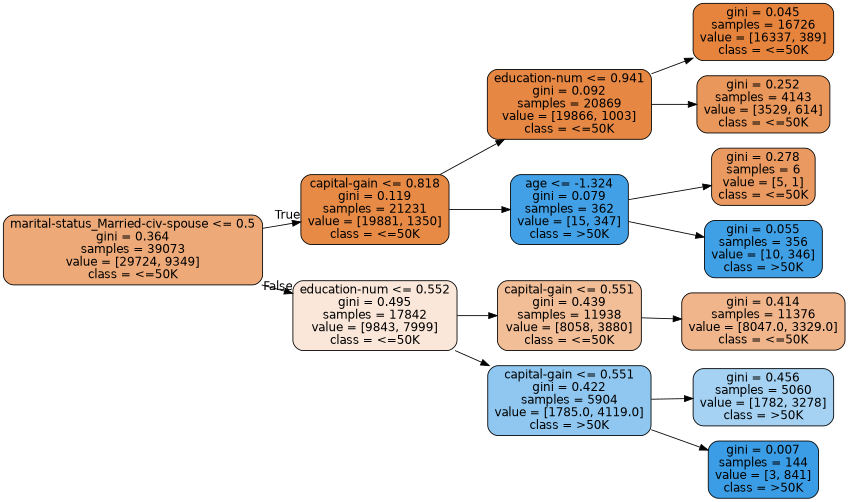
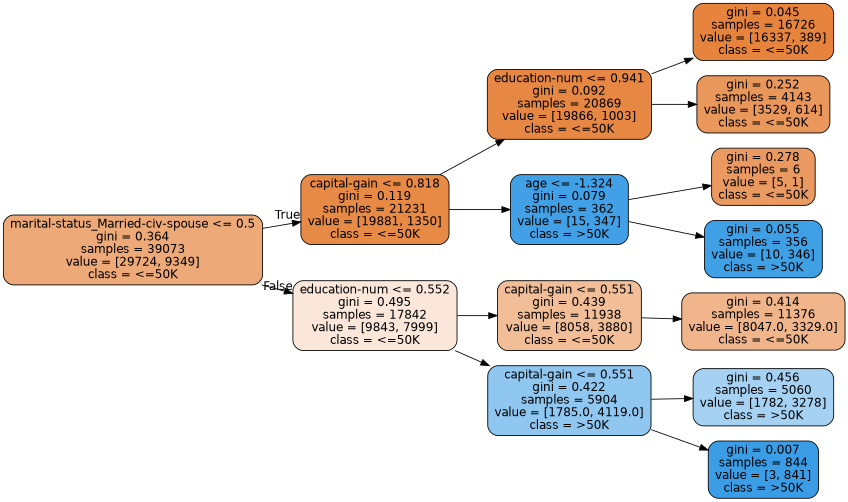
(763, 470) -> (763, 470)
